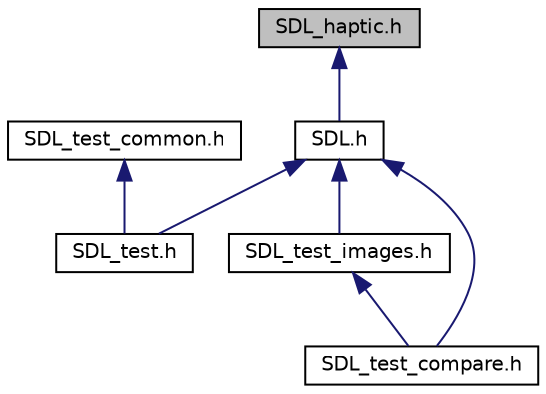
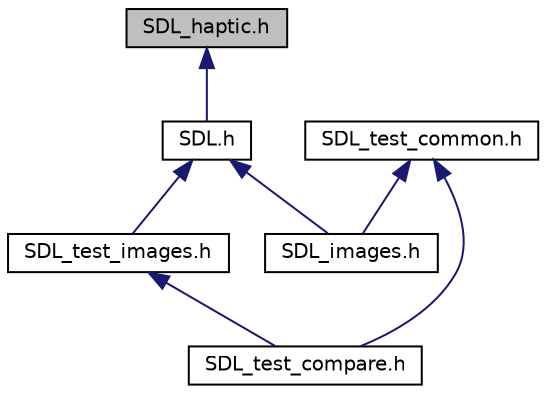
(473, 247) -> (450, 282)
(125, 253) -> (351, 253)
